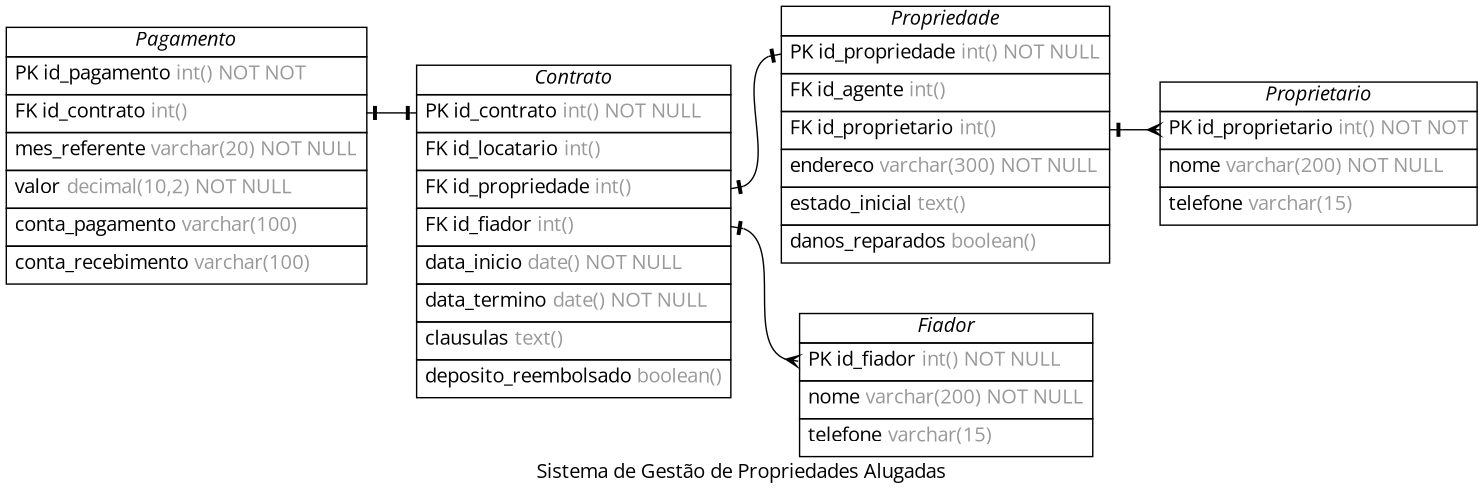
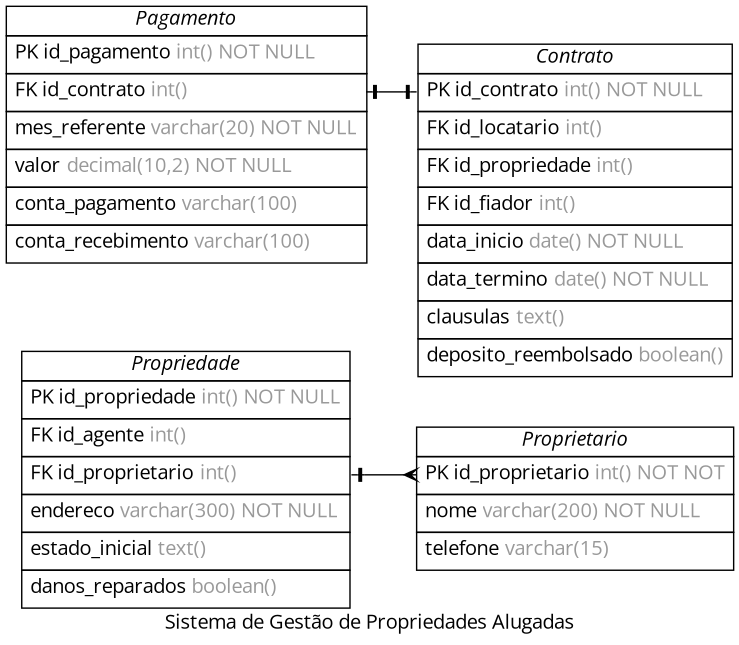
(241, 74) -> (246, 53)
(756, 121) -> none
(945, 385) -> none
